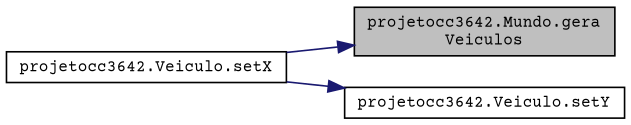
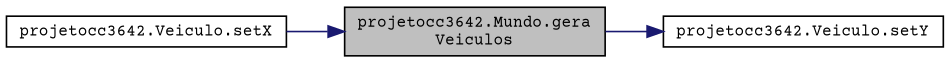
(307, 84) -> (626, 32)
